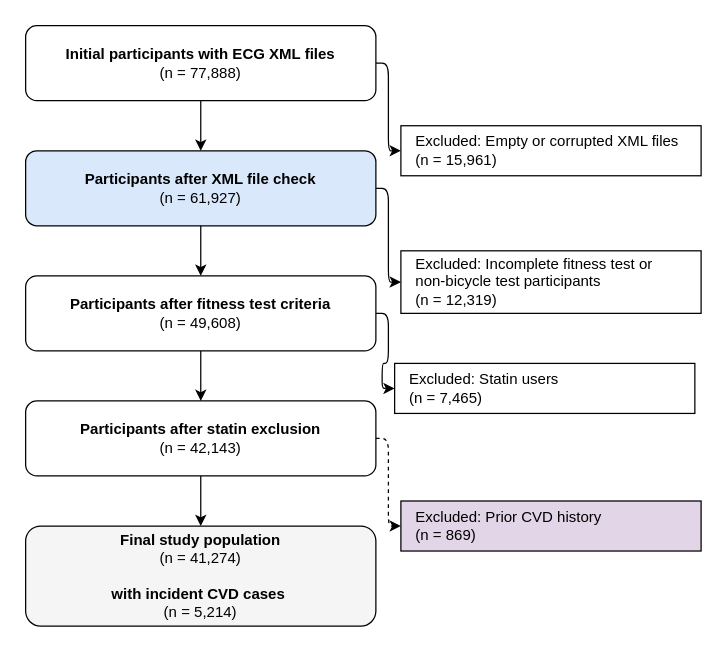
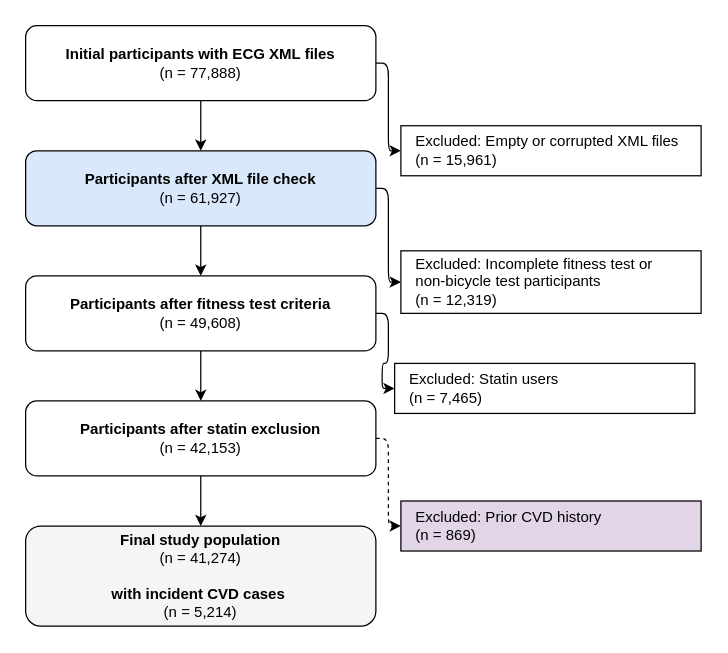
(201, 438) -> (201, 438)
